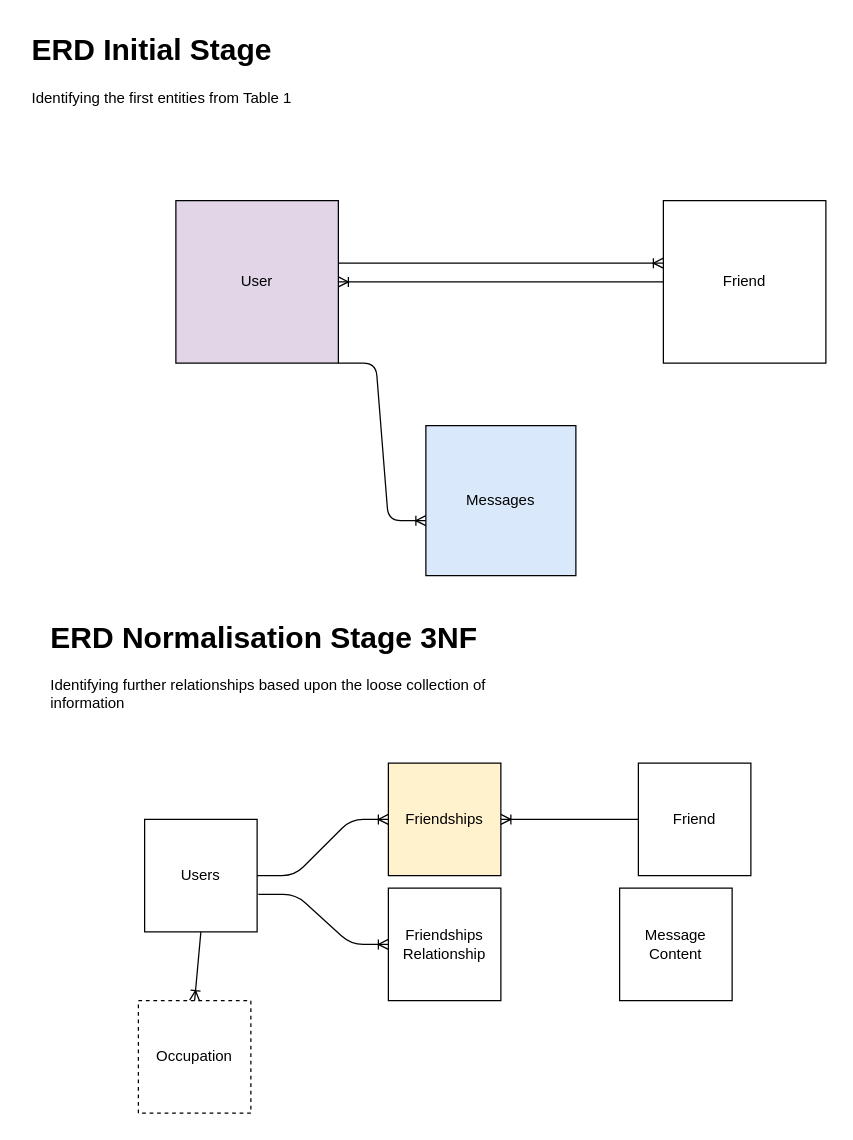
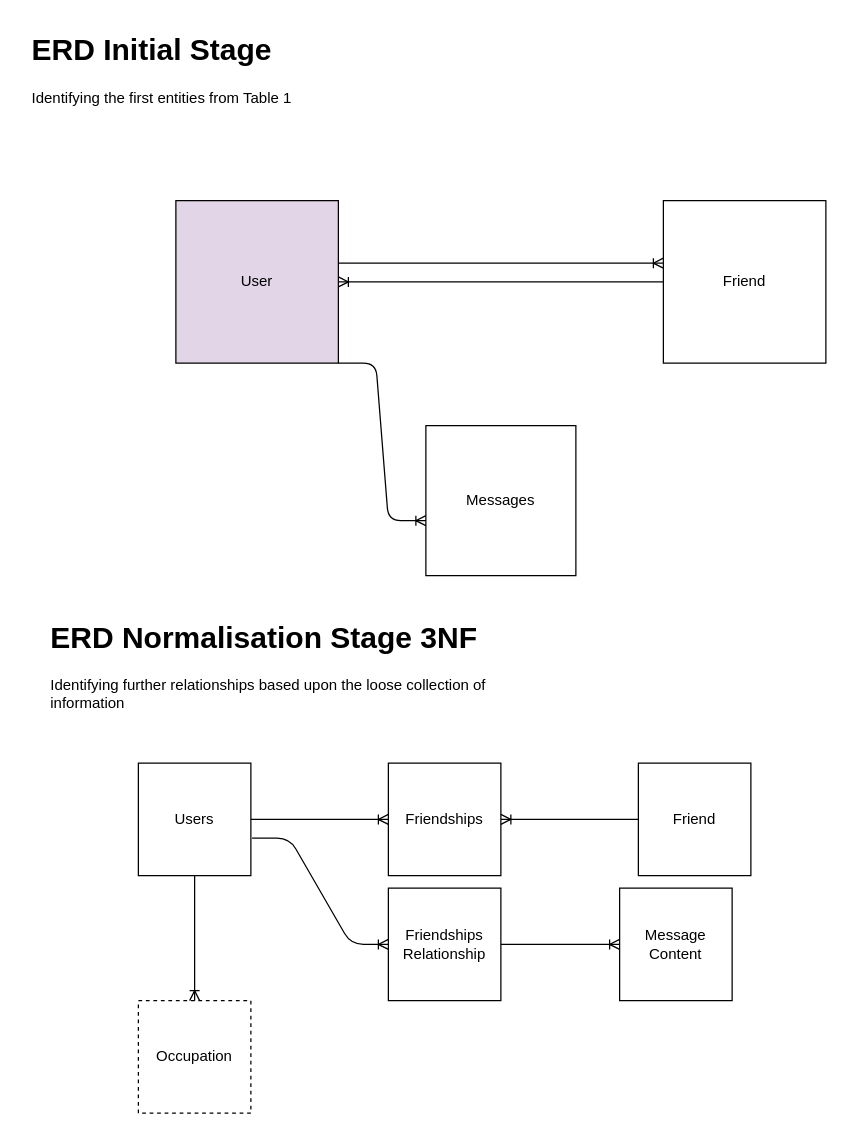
(501, 501) -> (501, 501)
(444, 819) -> (444, 819)
(201, 876) -> (194, 819)
none -> (560, 944)
